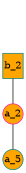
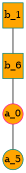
none -> (13, 15)
(13, 66) -> (13, 66)
(13, 114) -> (13, 114)
